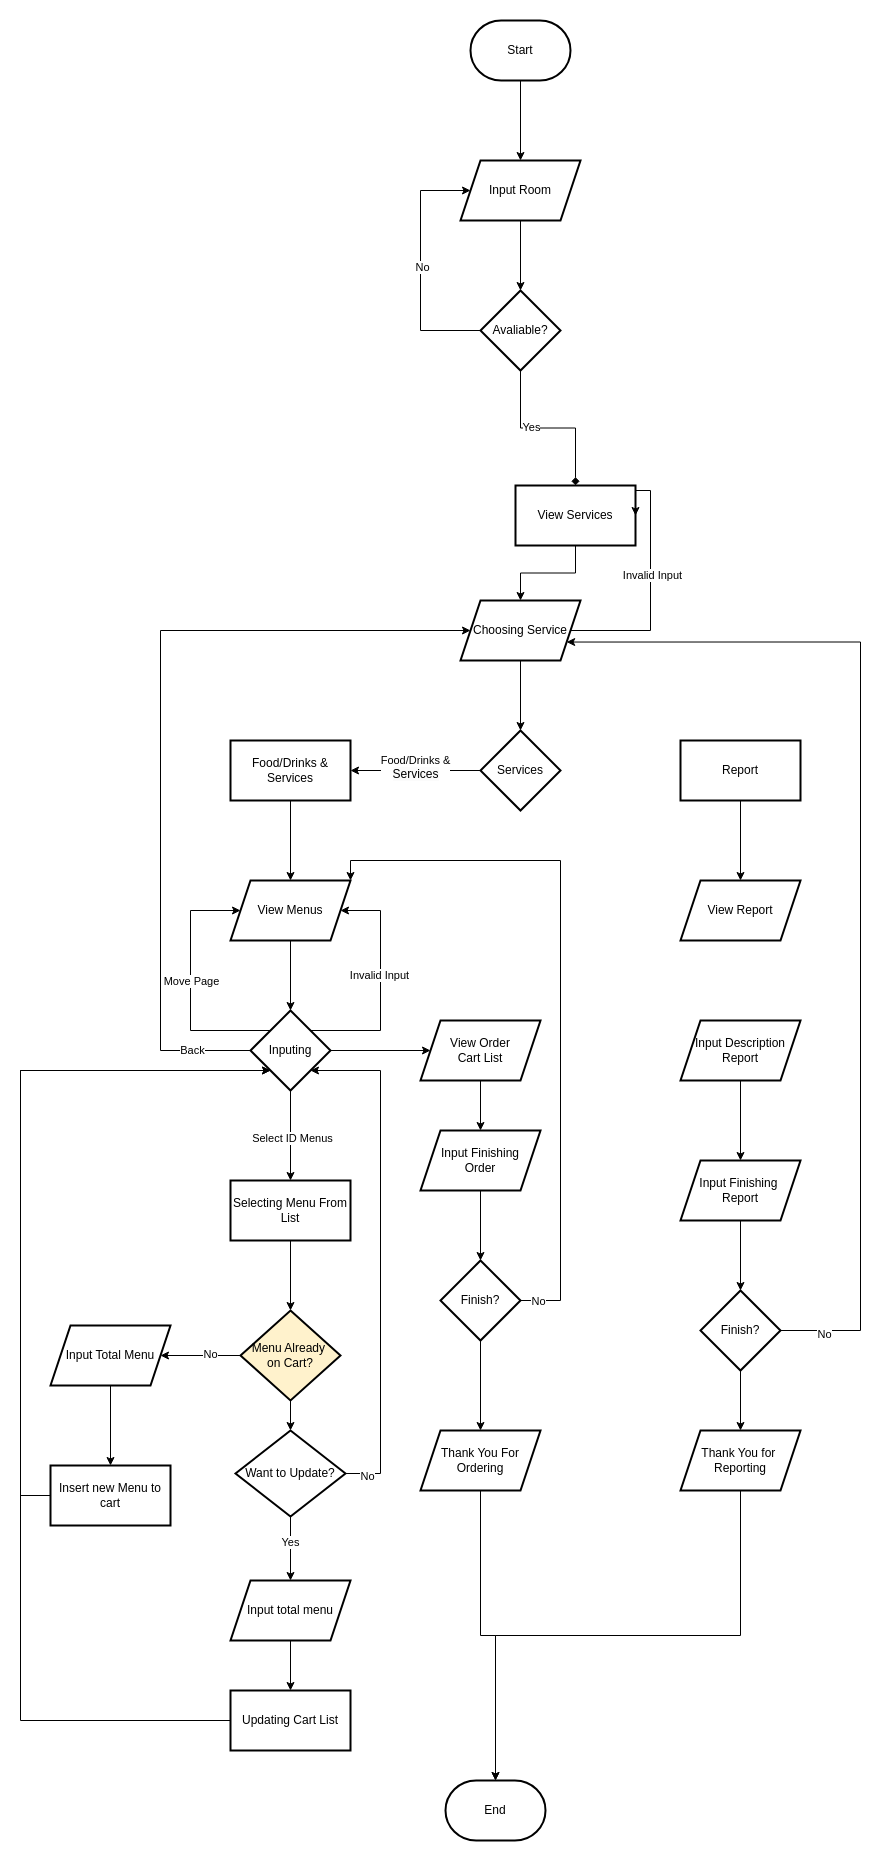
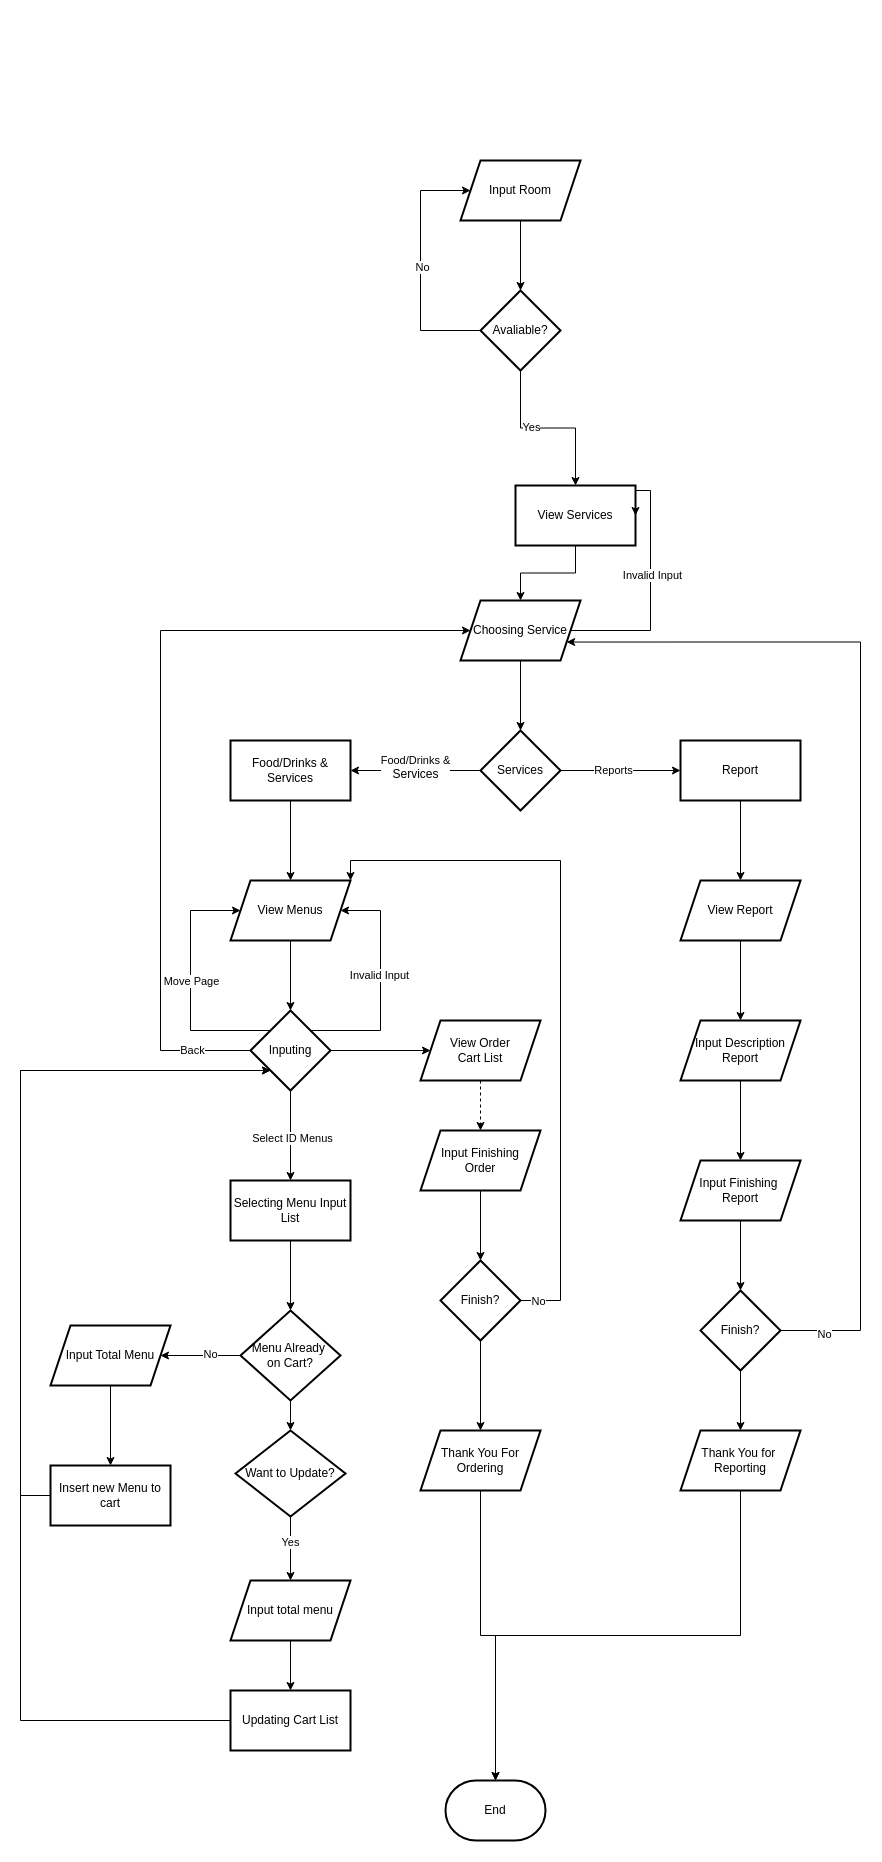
(521, 51) -> none
(521, 117) -> none
(576, 476) -> (576, 477)
none -> (617, 771)
none -> (741, 977)
(481, 1103) -> (481, 1103)
(291, 1211) -> (291, 1211)
(381, 1259) -> none
(291, 1356) -> (291, 1356)
